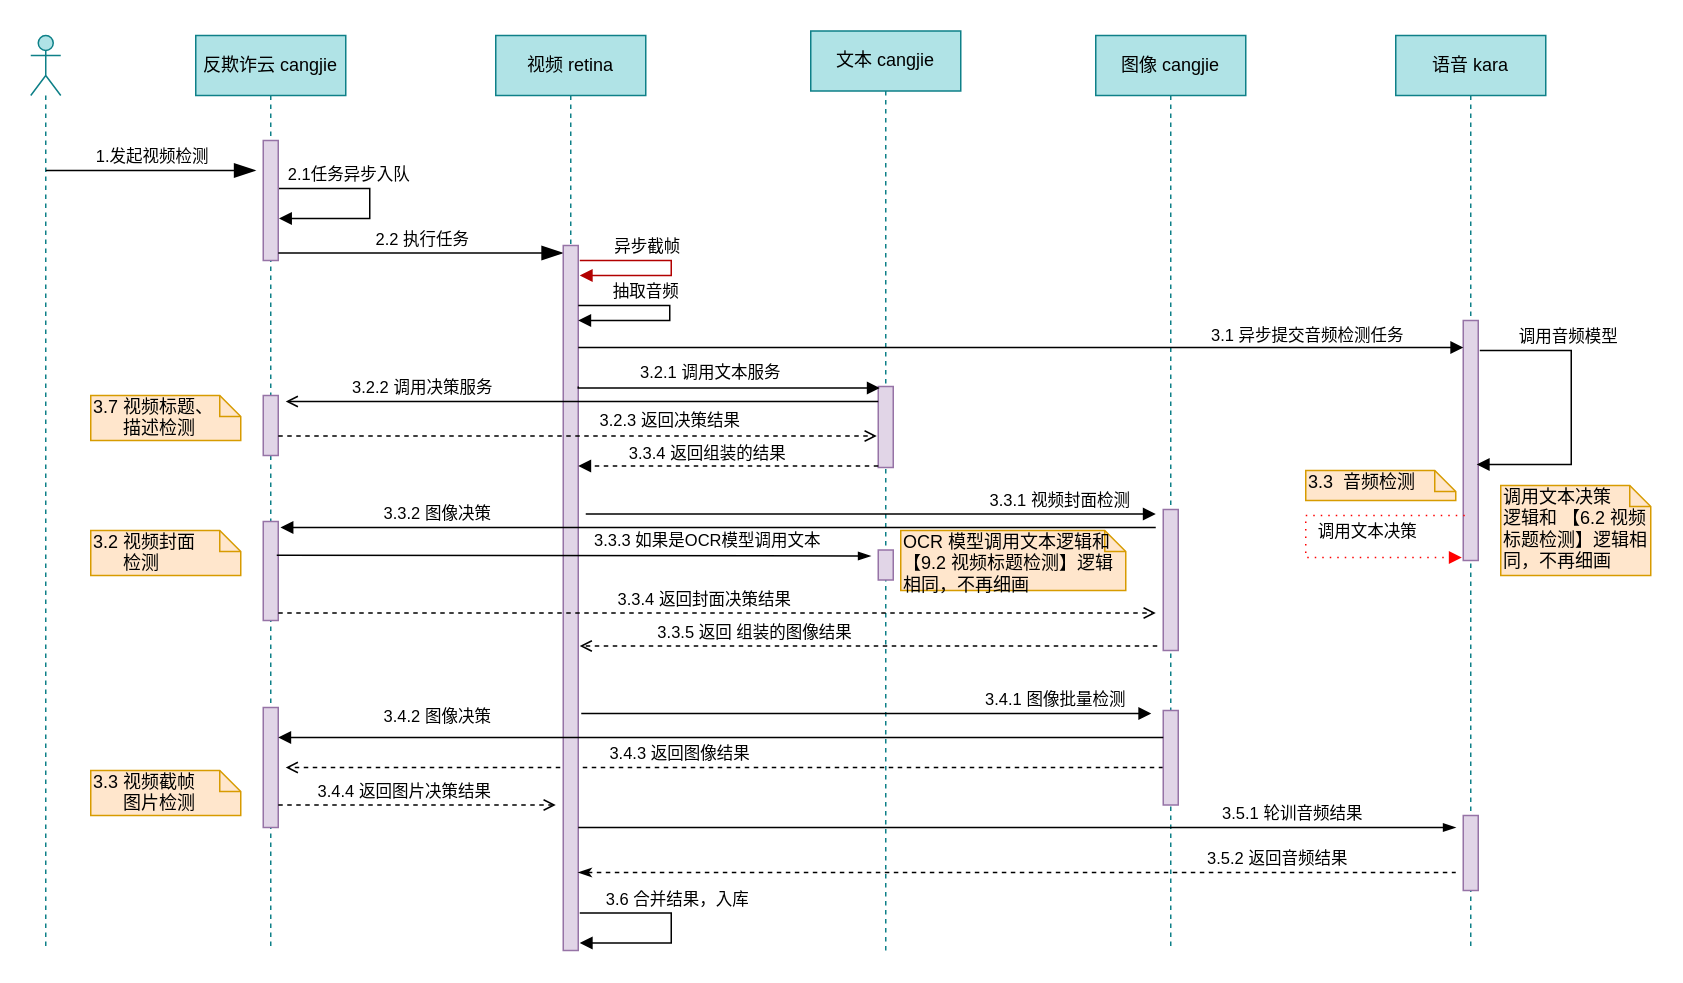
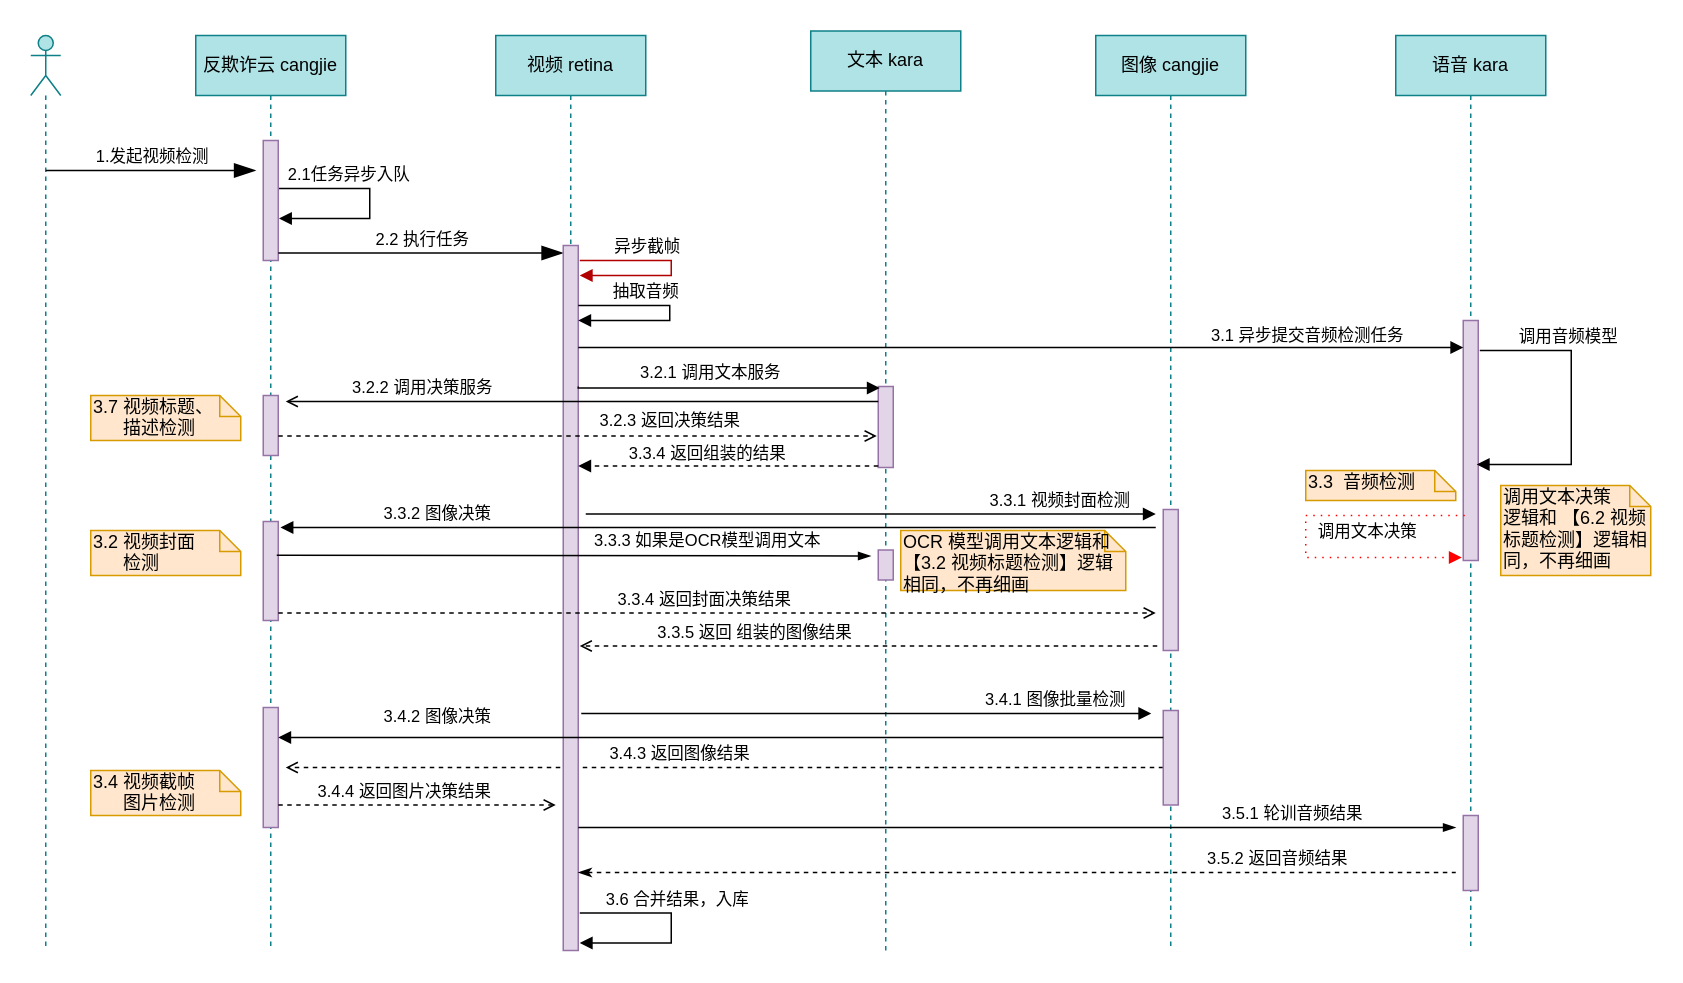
(886, 61) -> (886, 61)
(1015, 564) -> (1015, 564)
(145, 793) -> (145, 793)
